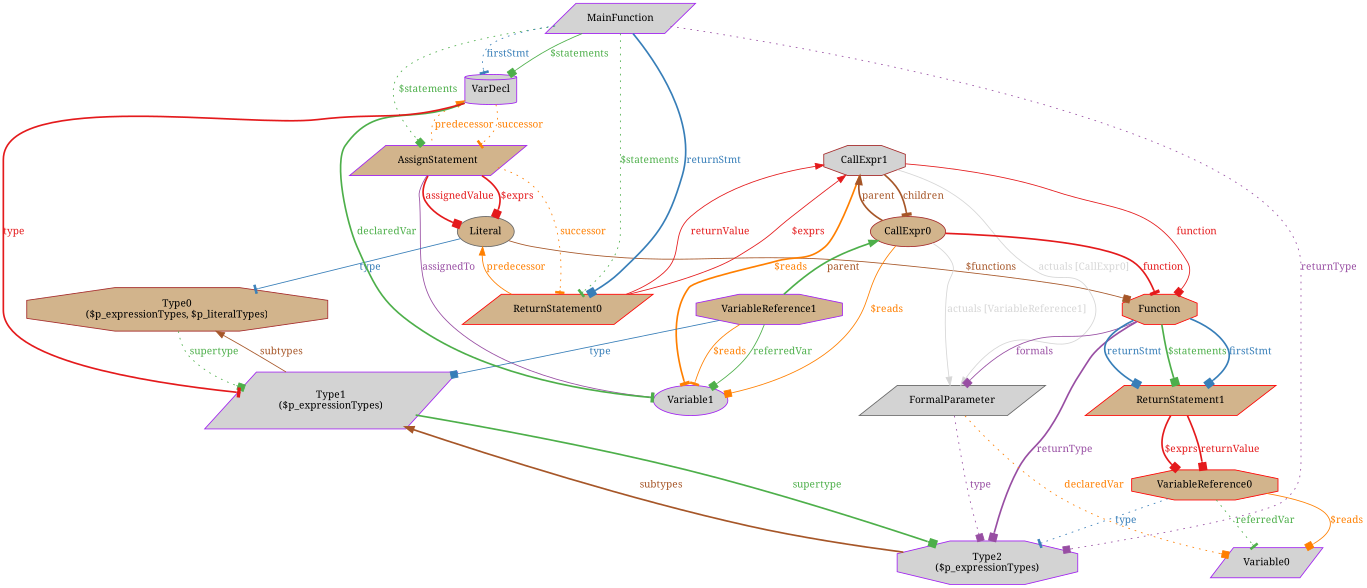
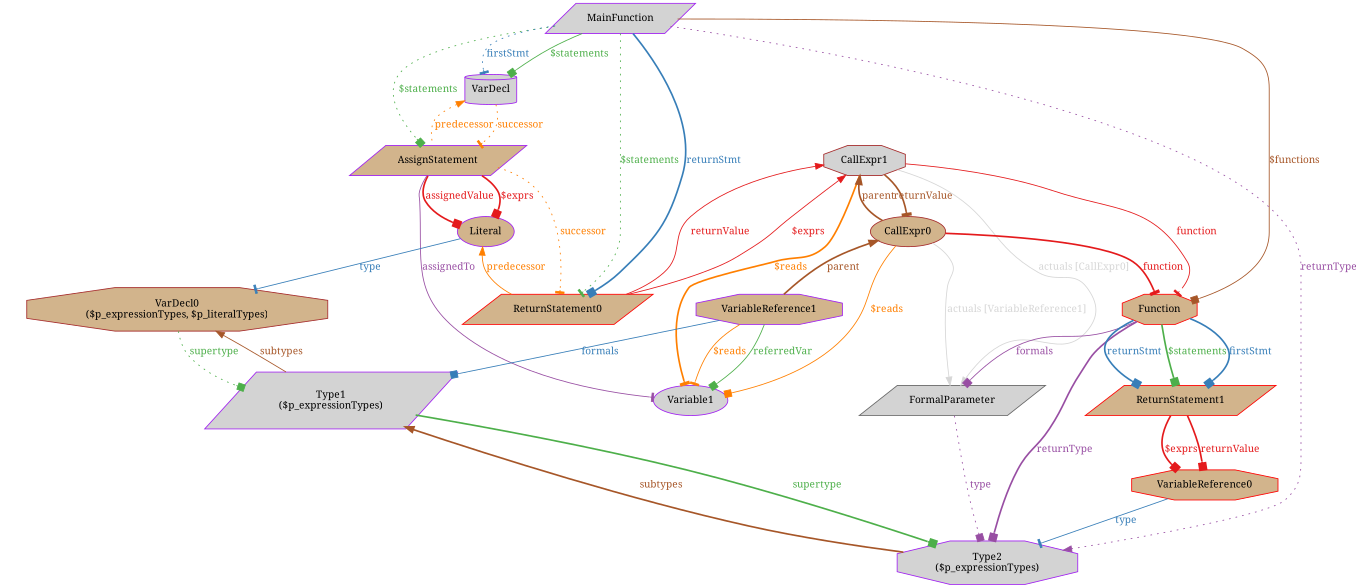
(25, 133) -> none
(1226, 177) -> (1226, 177)
(923, 196) -> (923, 196)
(1070, 196) -> (1070, 196)
(486, 232) -> (486, 232)
(816, 259) -> (1109, 29)
(822, 265) -> (824, 264)
(383, 297) -> none
(177, 309) -> (177, 309)
(600, 352) -> (600, 352)
(1099, 523) -> (1105, 521)
(1267, 563) -> none
